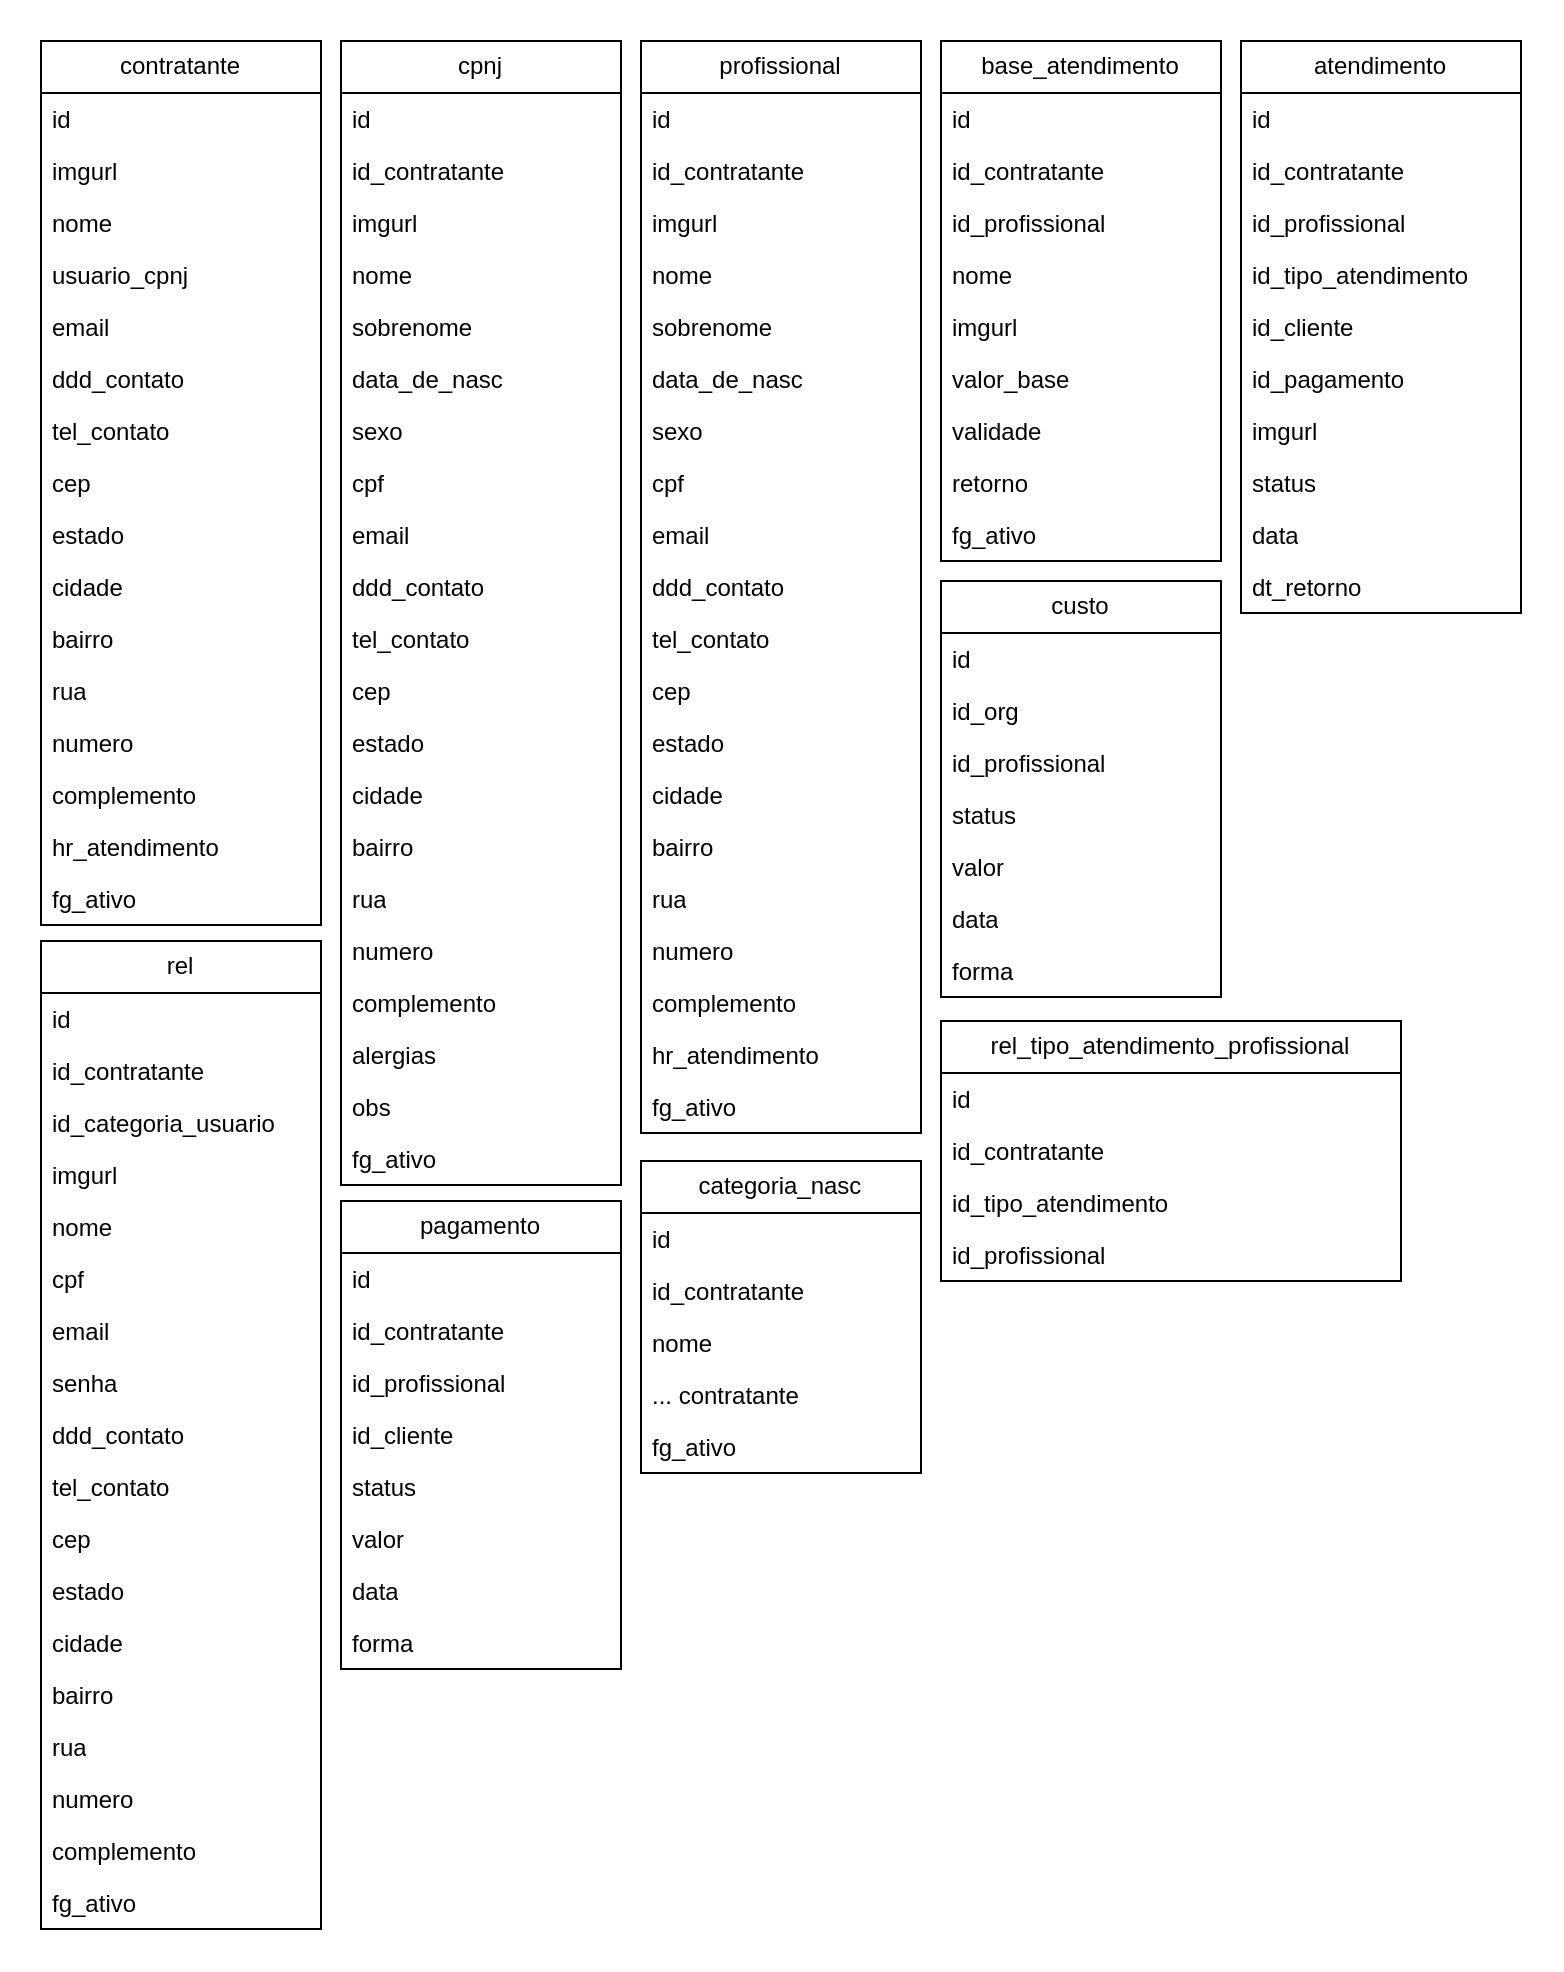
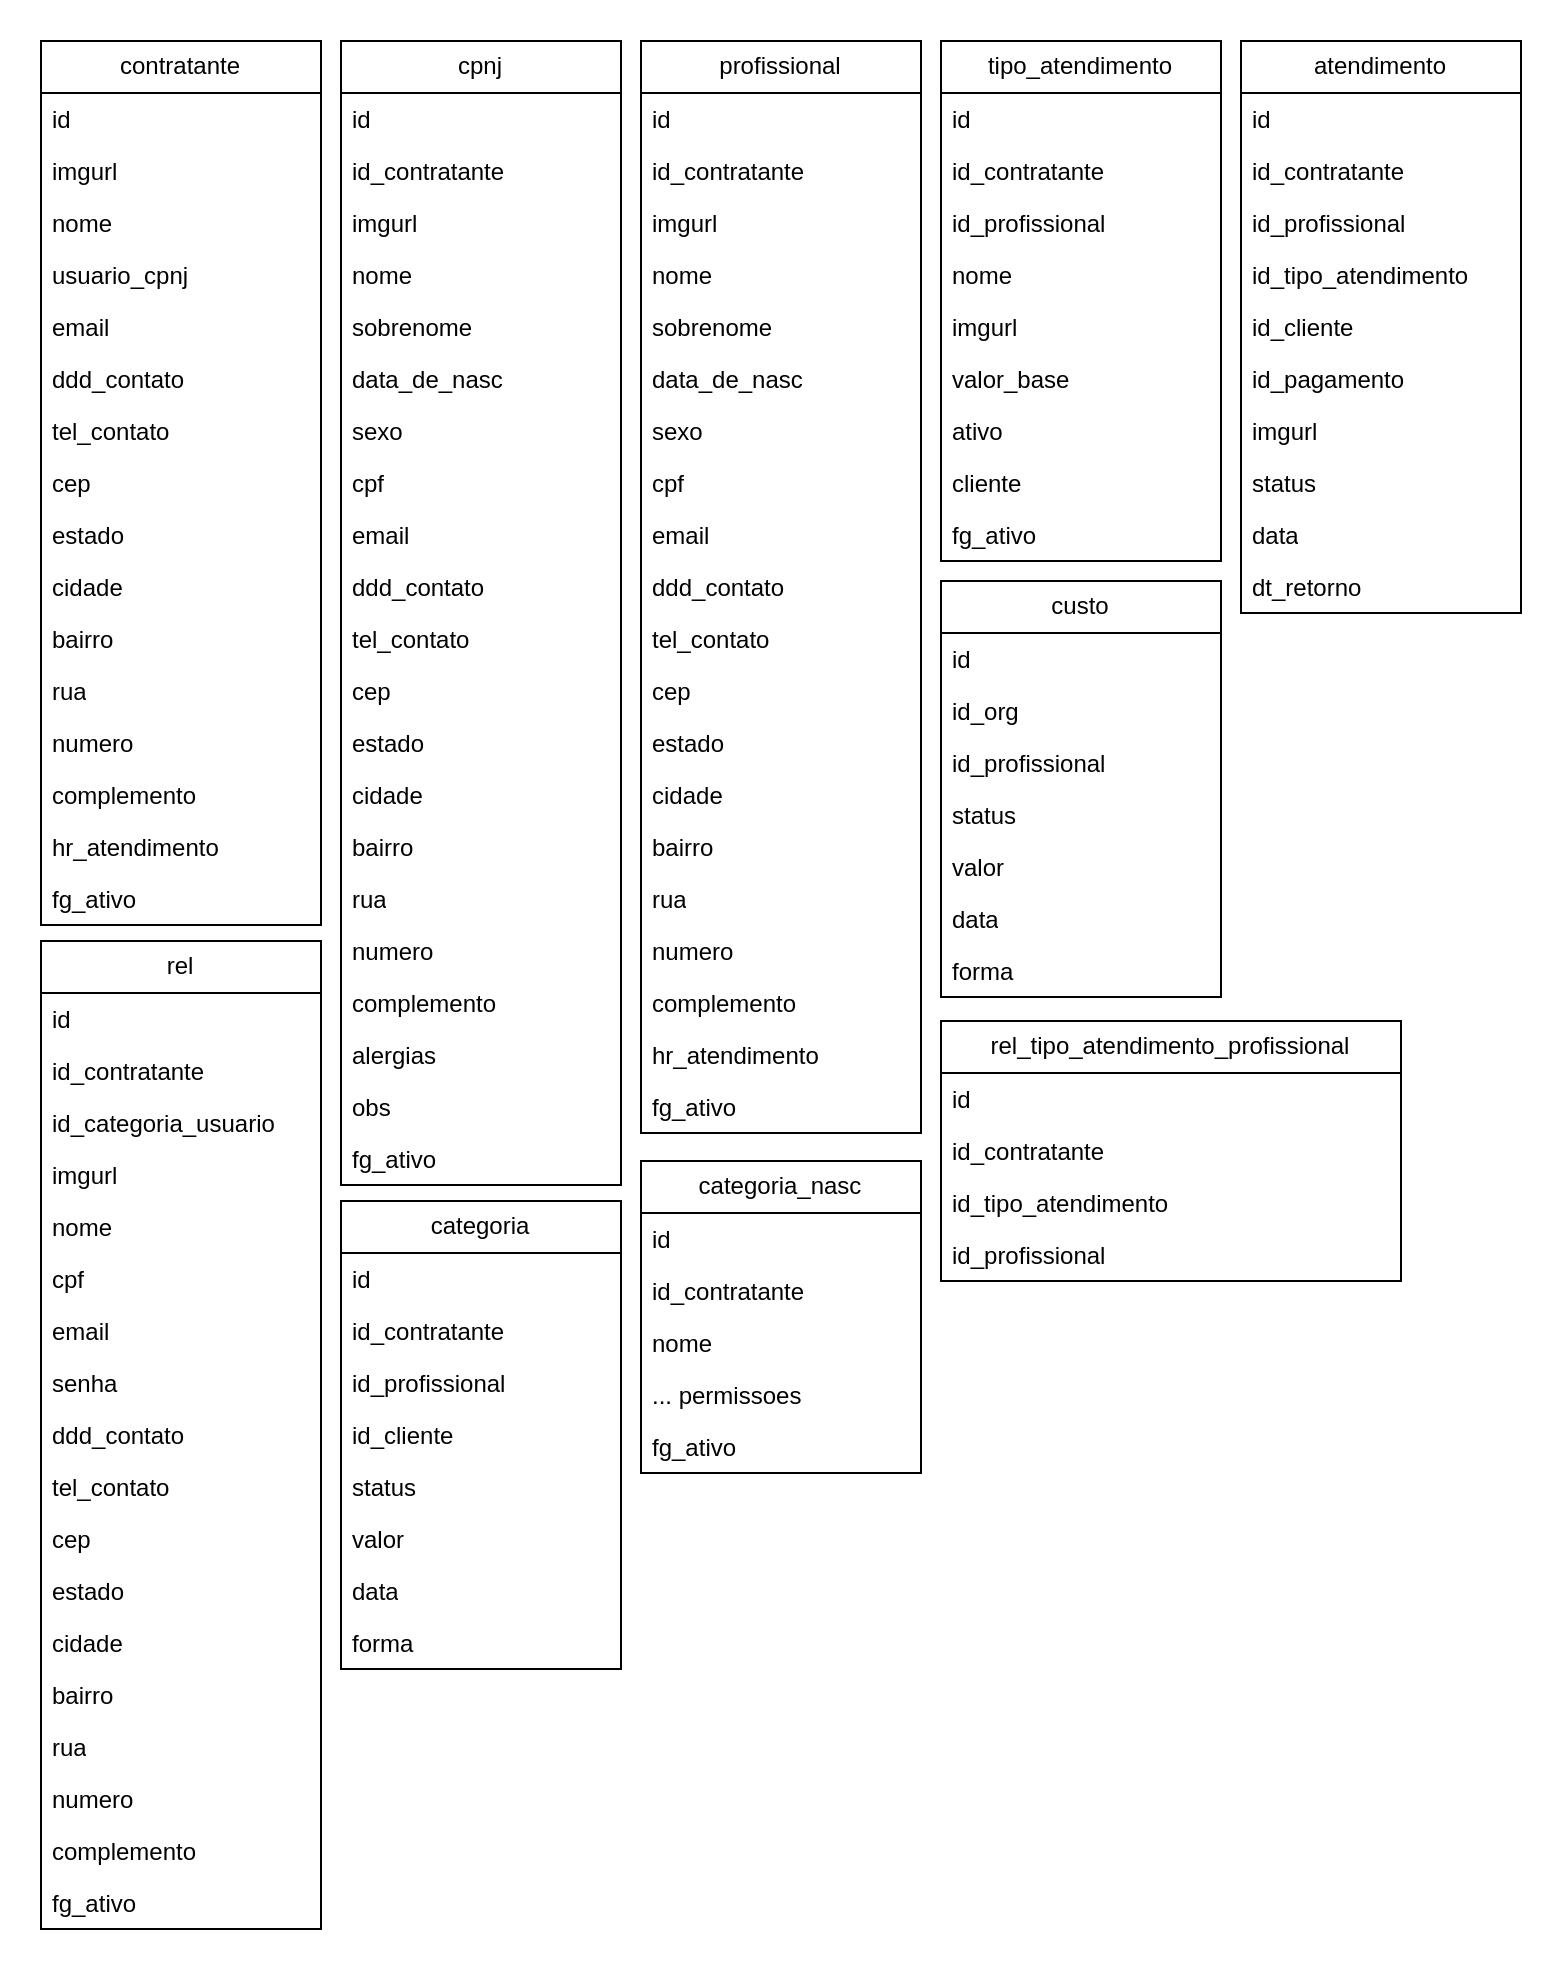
(1081, 67) -> (1081, 67)
(1001, 433) -> (983, 433)
(1000, 485) -> (994, 485)
(481, 1227) -> (481, 1227)
(741, 1397) -> (731, 1397)
